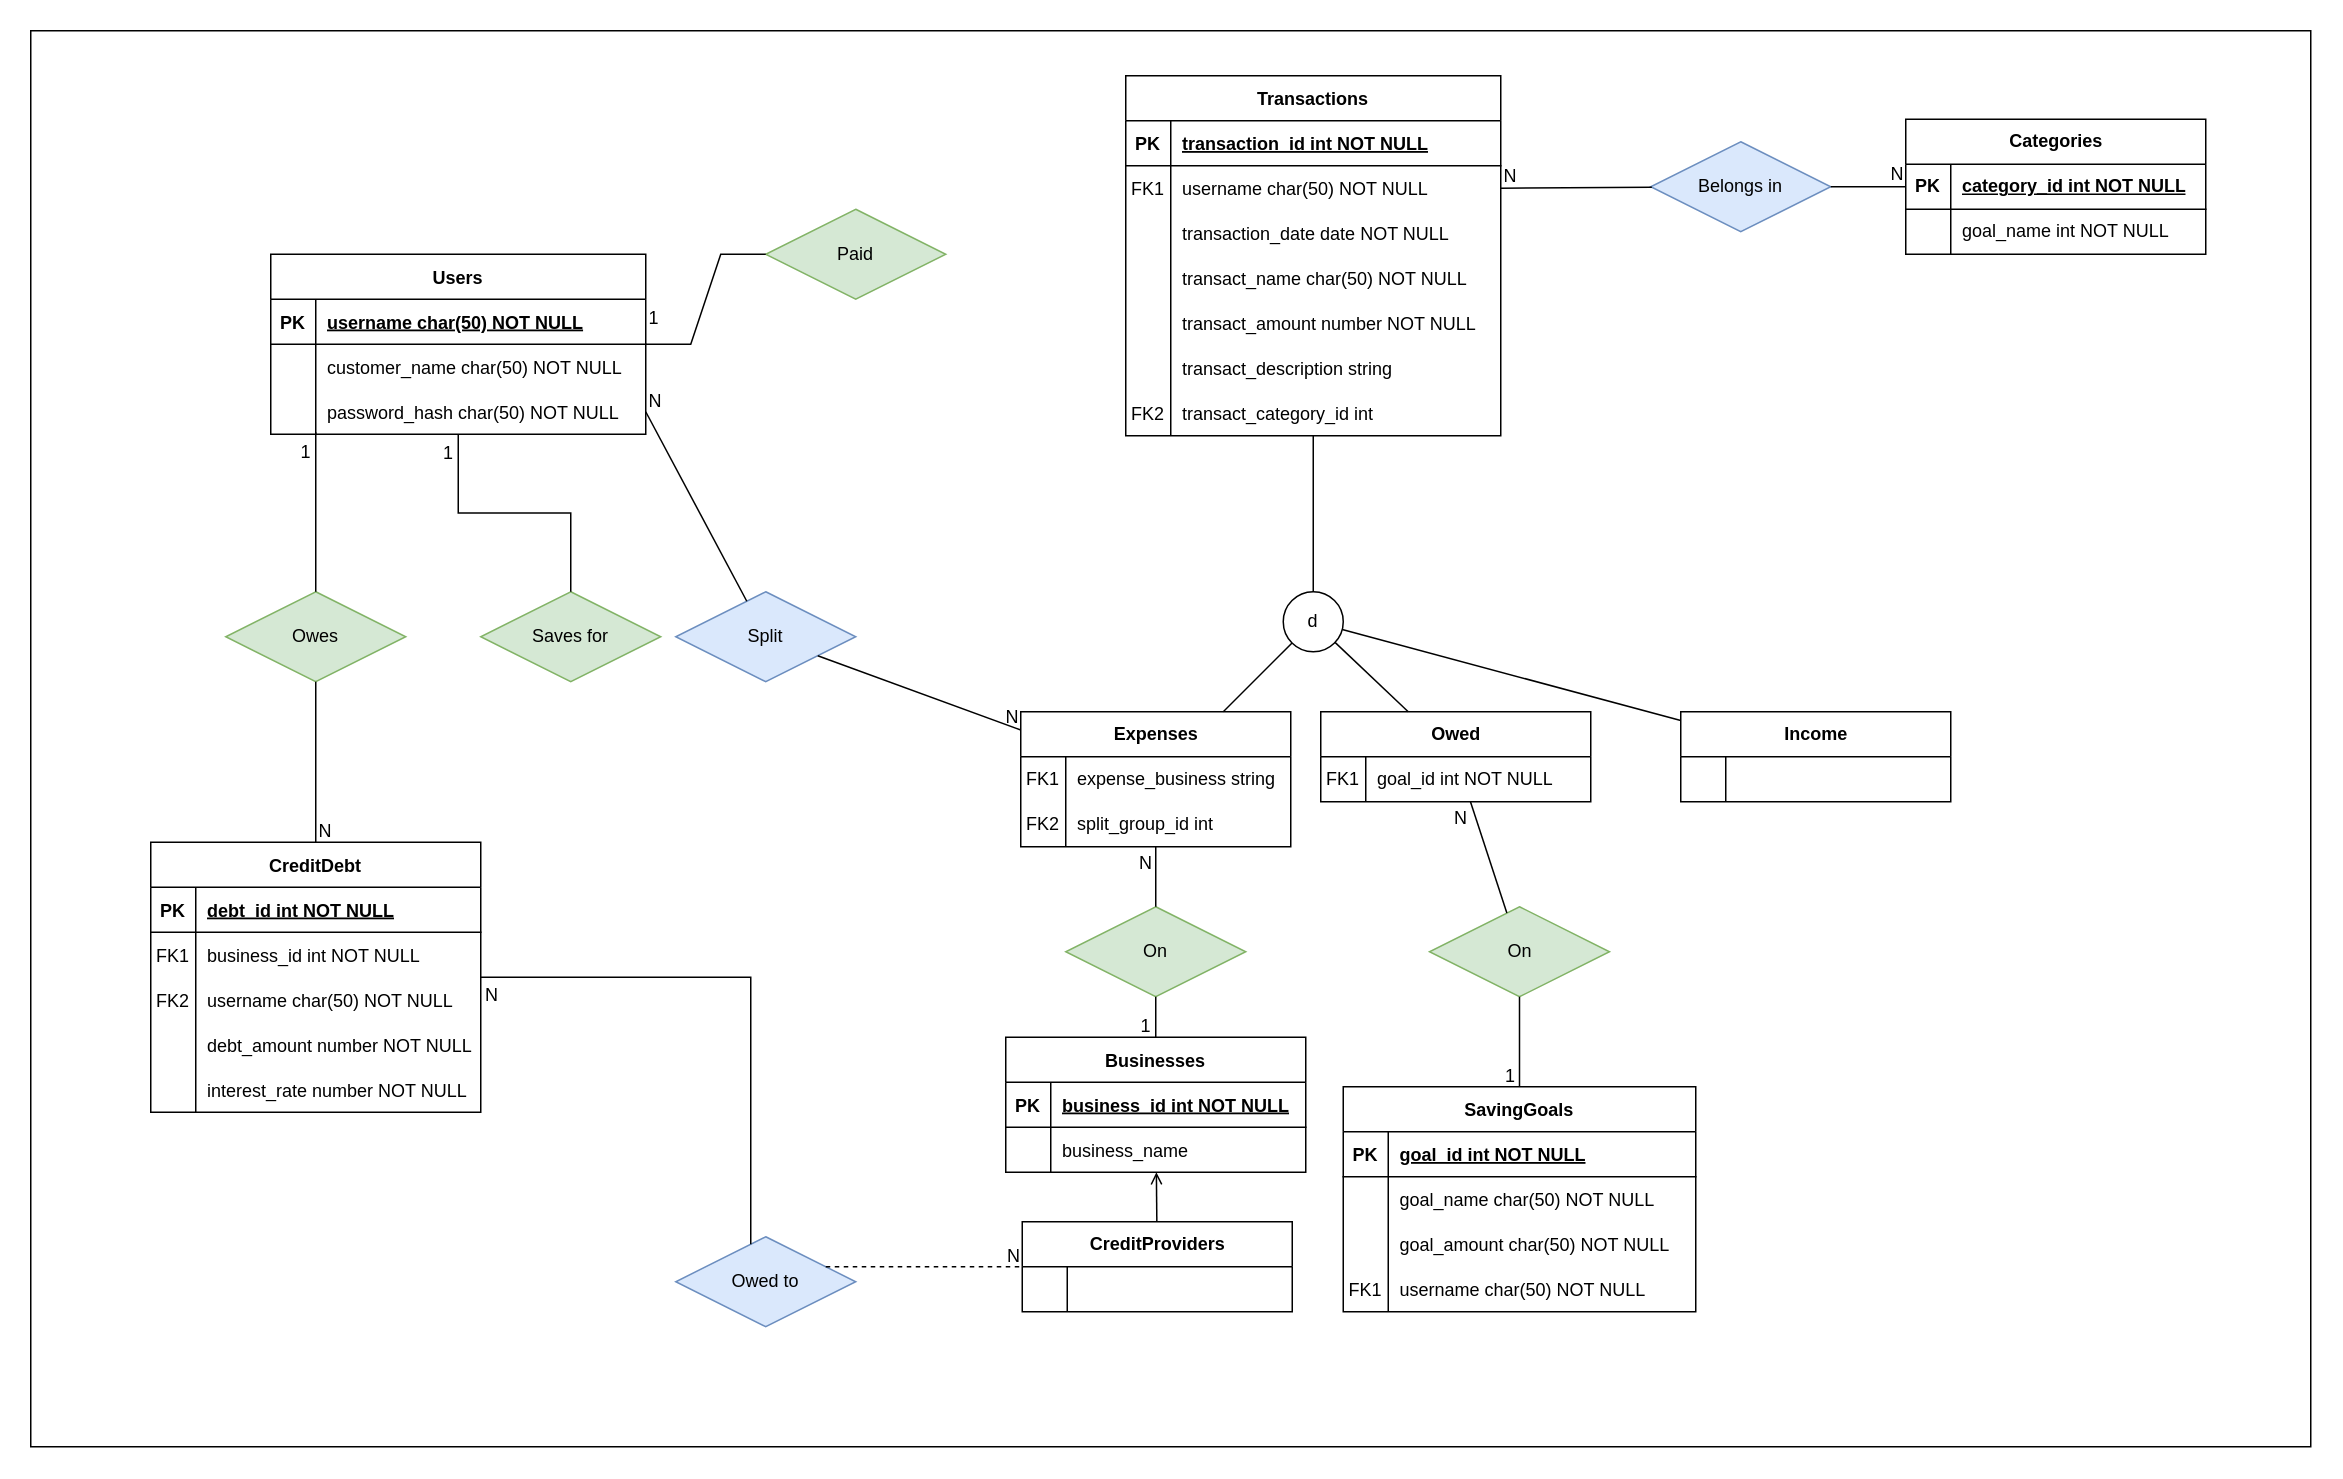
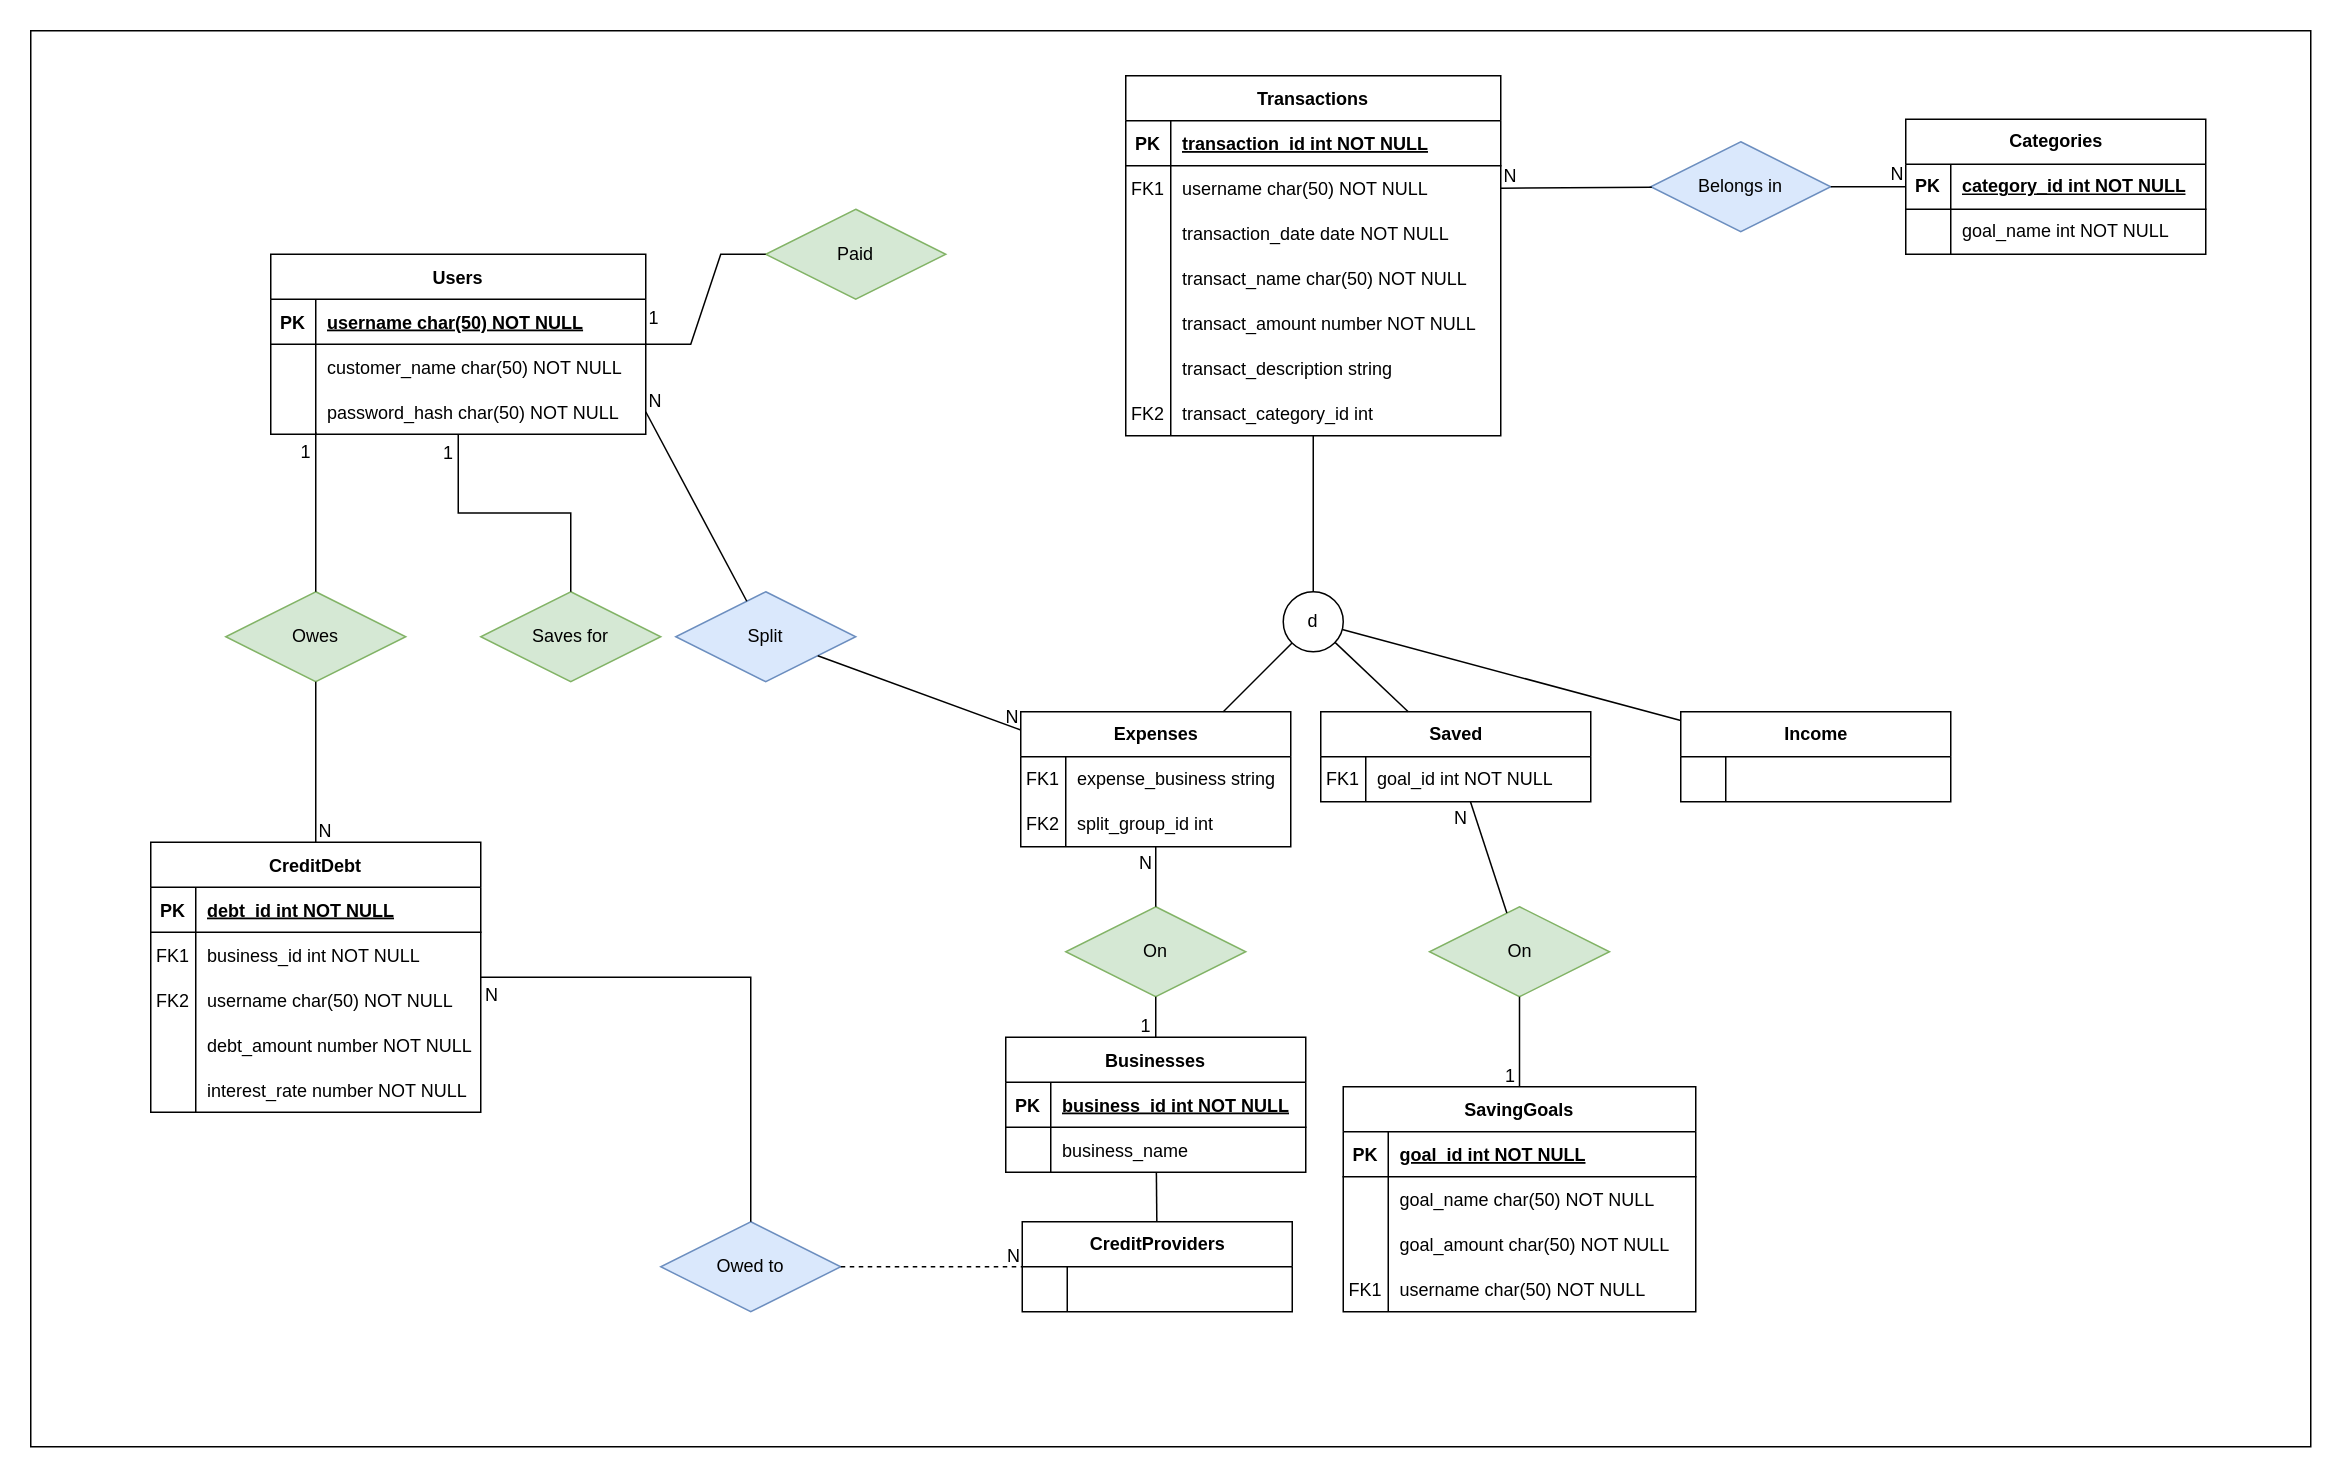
(1457, 734) -> (1457, 734)
(1156, 1179) -> (1156, 1178)
(766, 1282) -> (751, 1267)
